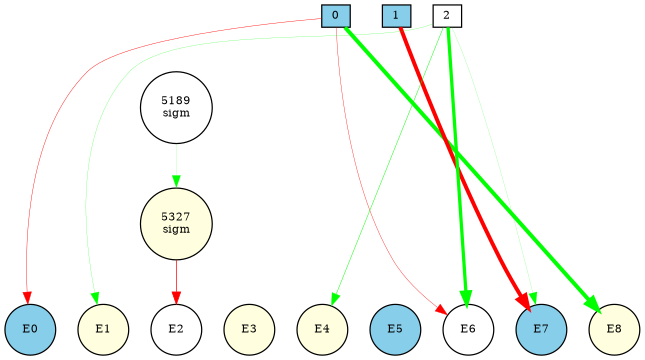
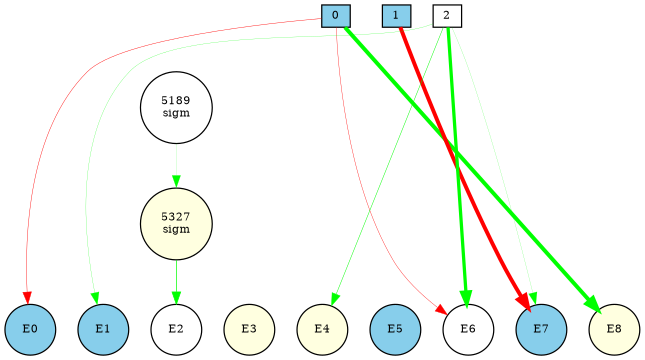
(176, 276) -> (176, 276)
(103, 330) -> (103, 330)
